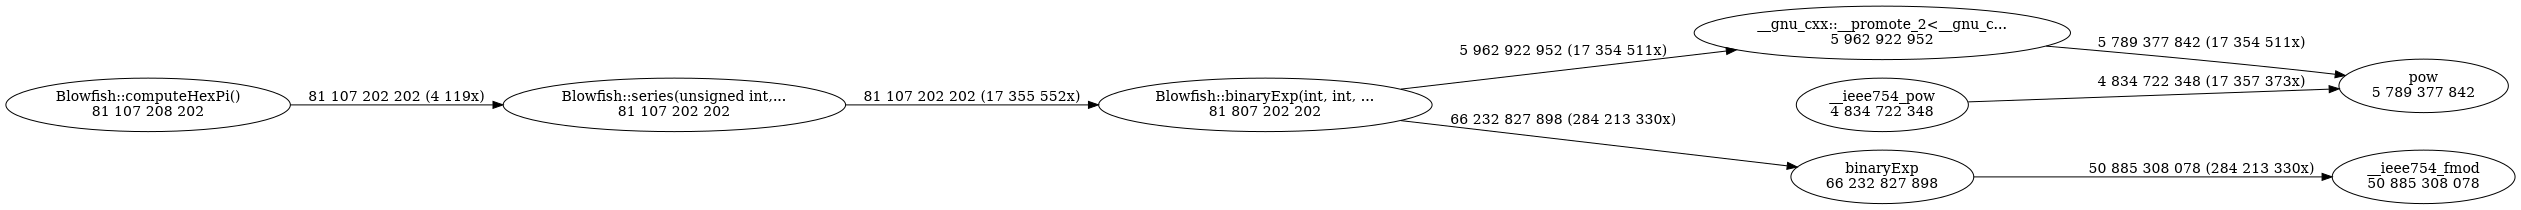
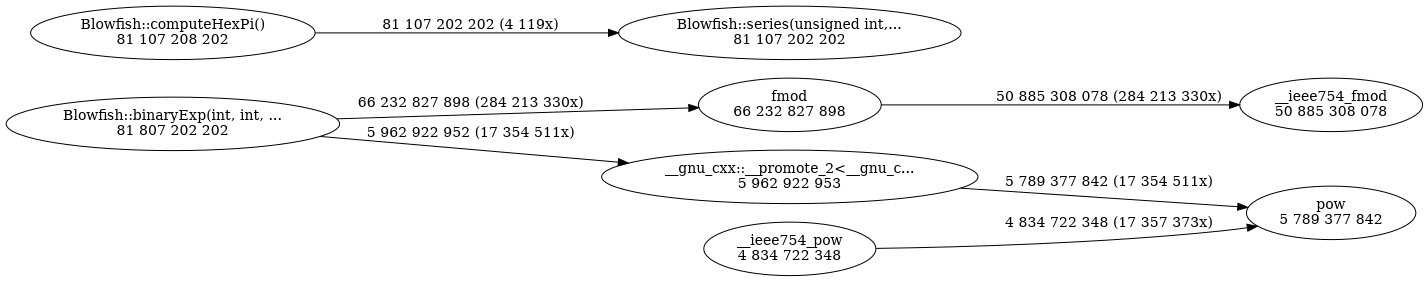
(1882, 33) -> (790, 177)
(967, 105) -> none
(1882, 177) -> (790, 105)
